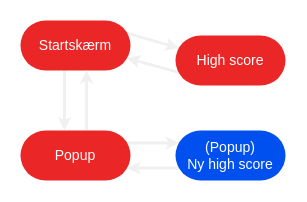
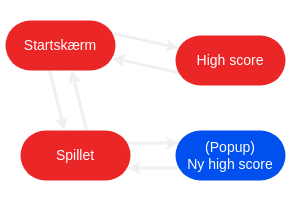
(76, 46) -> (61, 46)
(76, 156) -> (76, 156)
